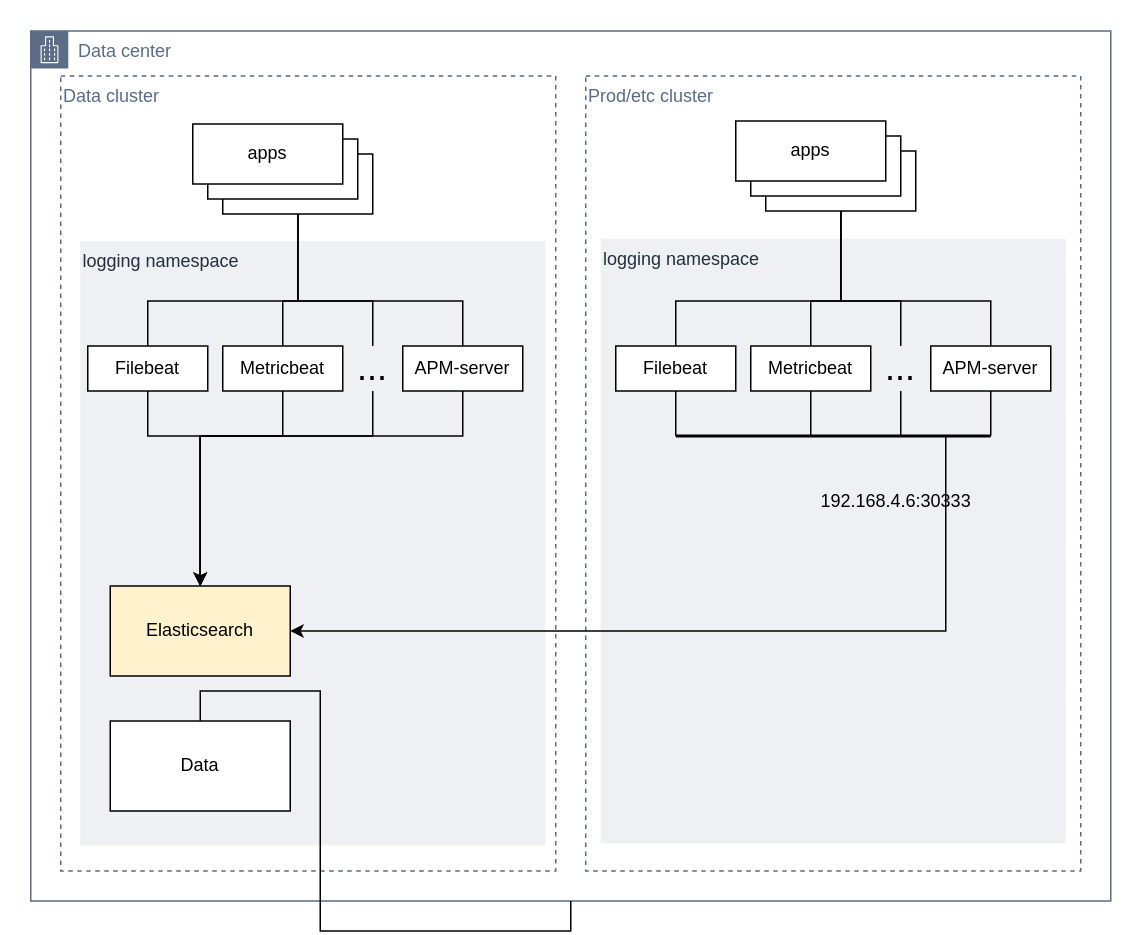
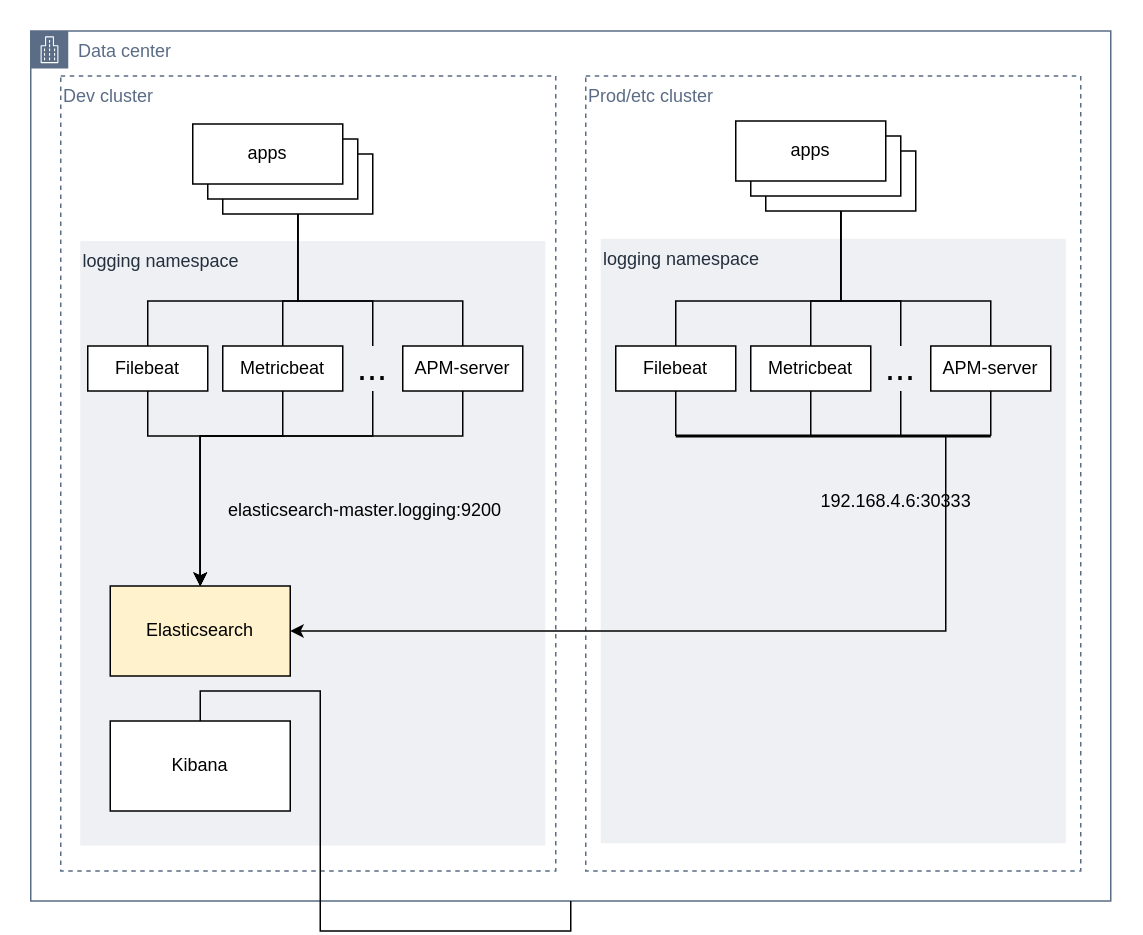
(119, 96) -> (114, 96)
none -> (365, 511)
(200, 766) -> (200, 766)
